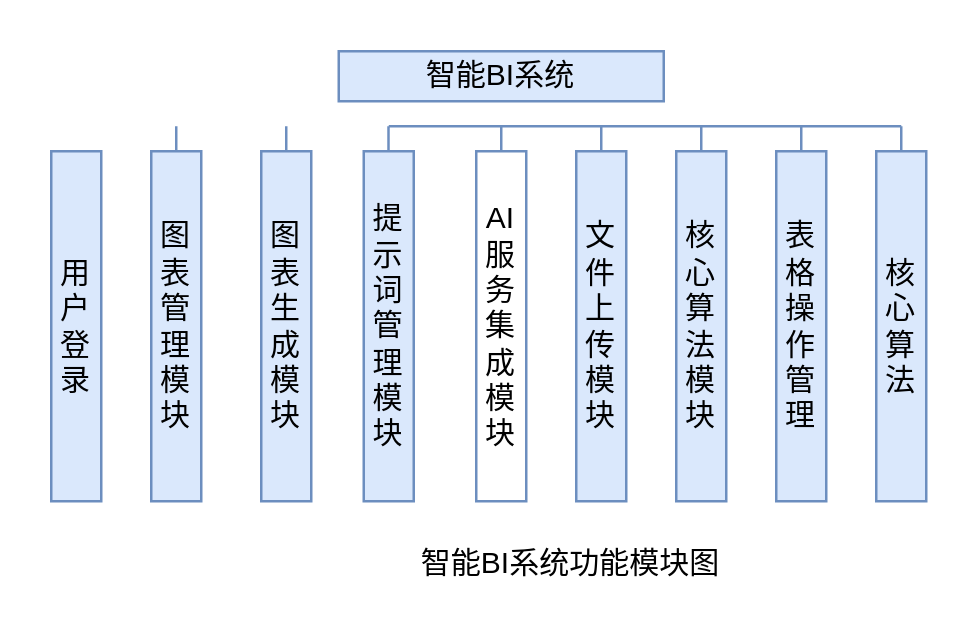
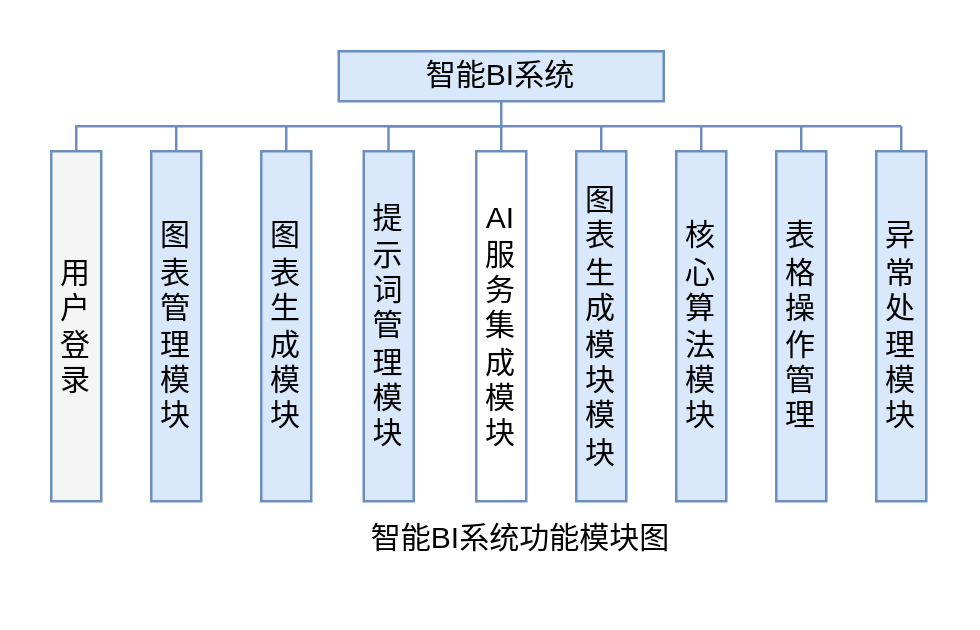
none -> (111, 126)
(76, 326) -> (76, 326)
(601, 326) -> (601, 326)
(901, 326) -> (901, 326)
(571, 564) -> (521, 539)
